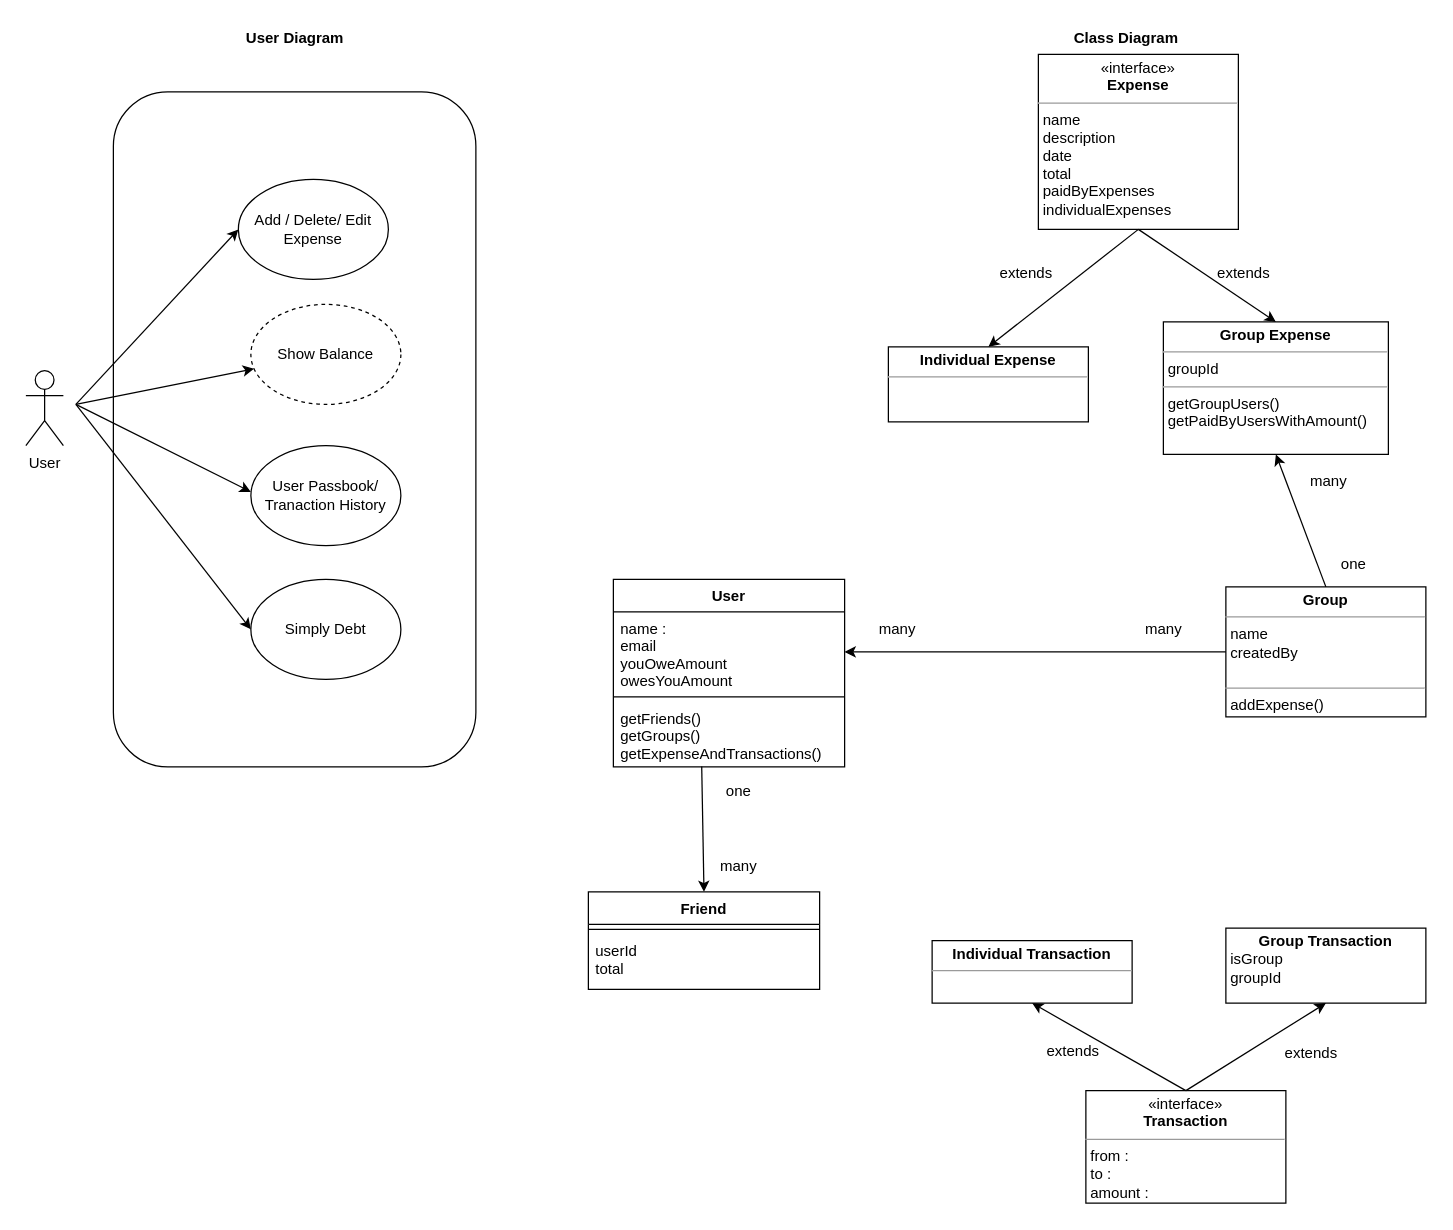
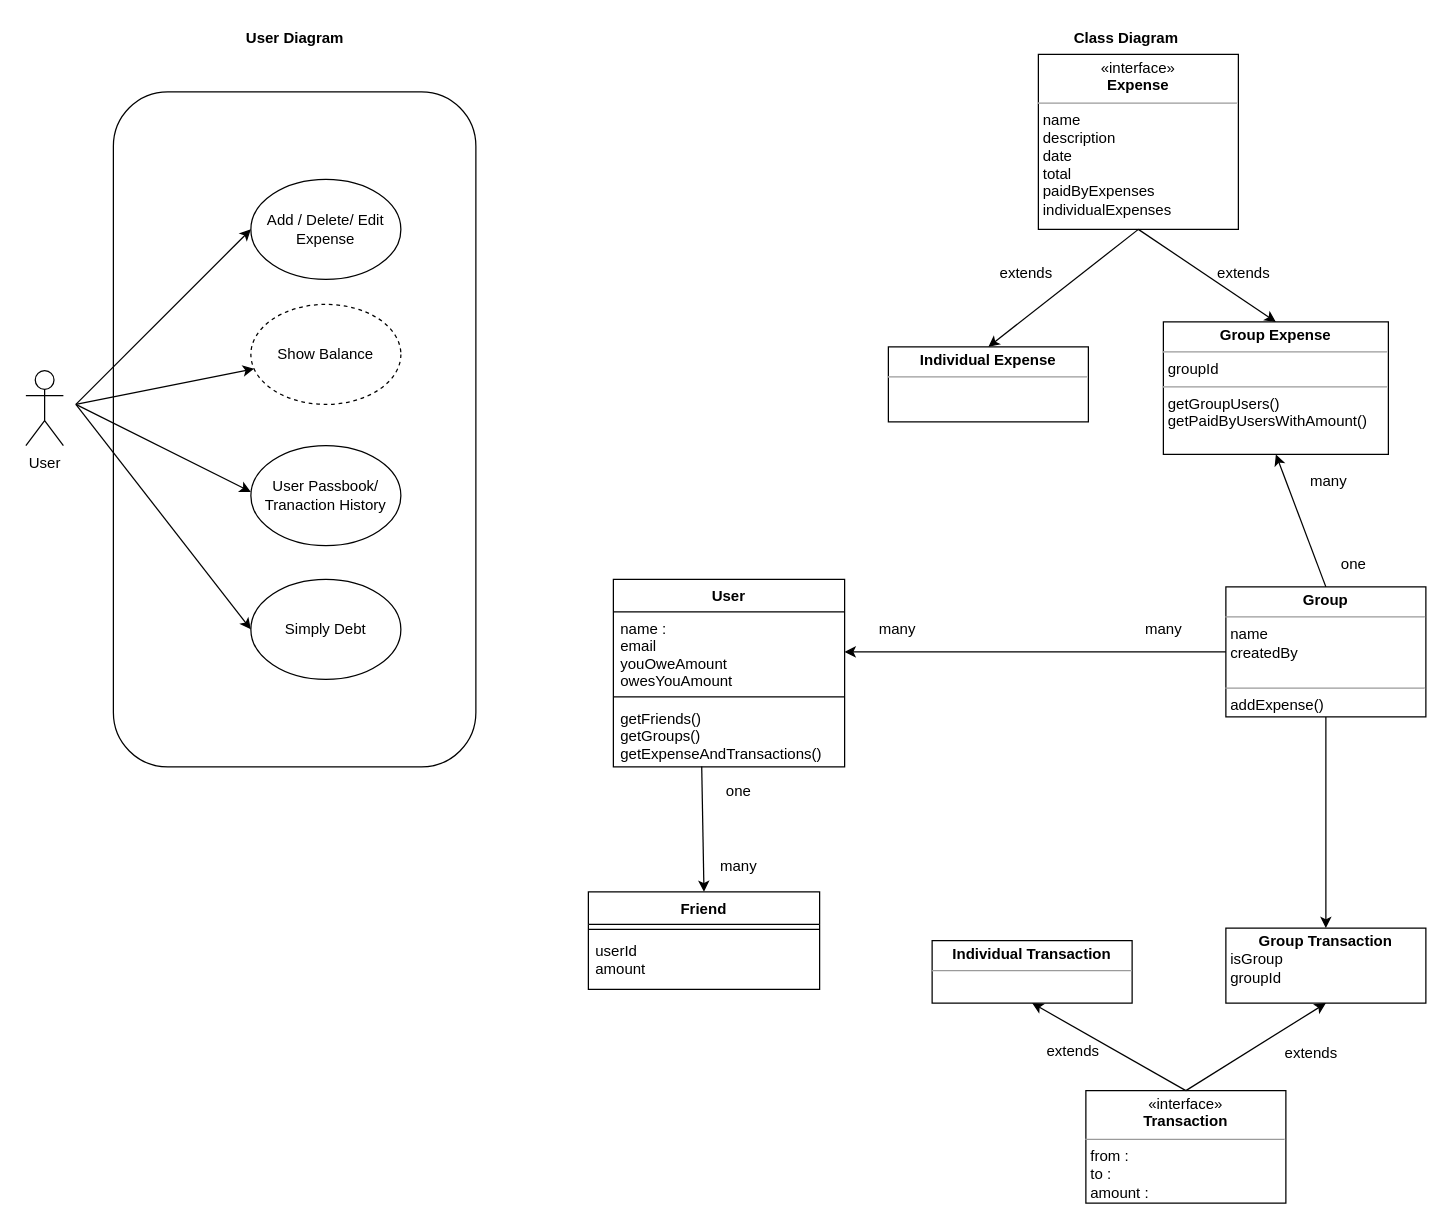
(313, 229) -> (326, 229)
none -> (1326, 818)
(620, 951) -> (620, 951)
